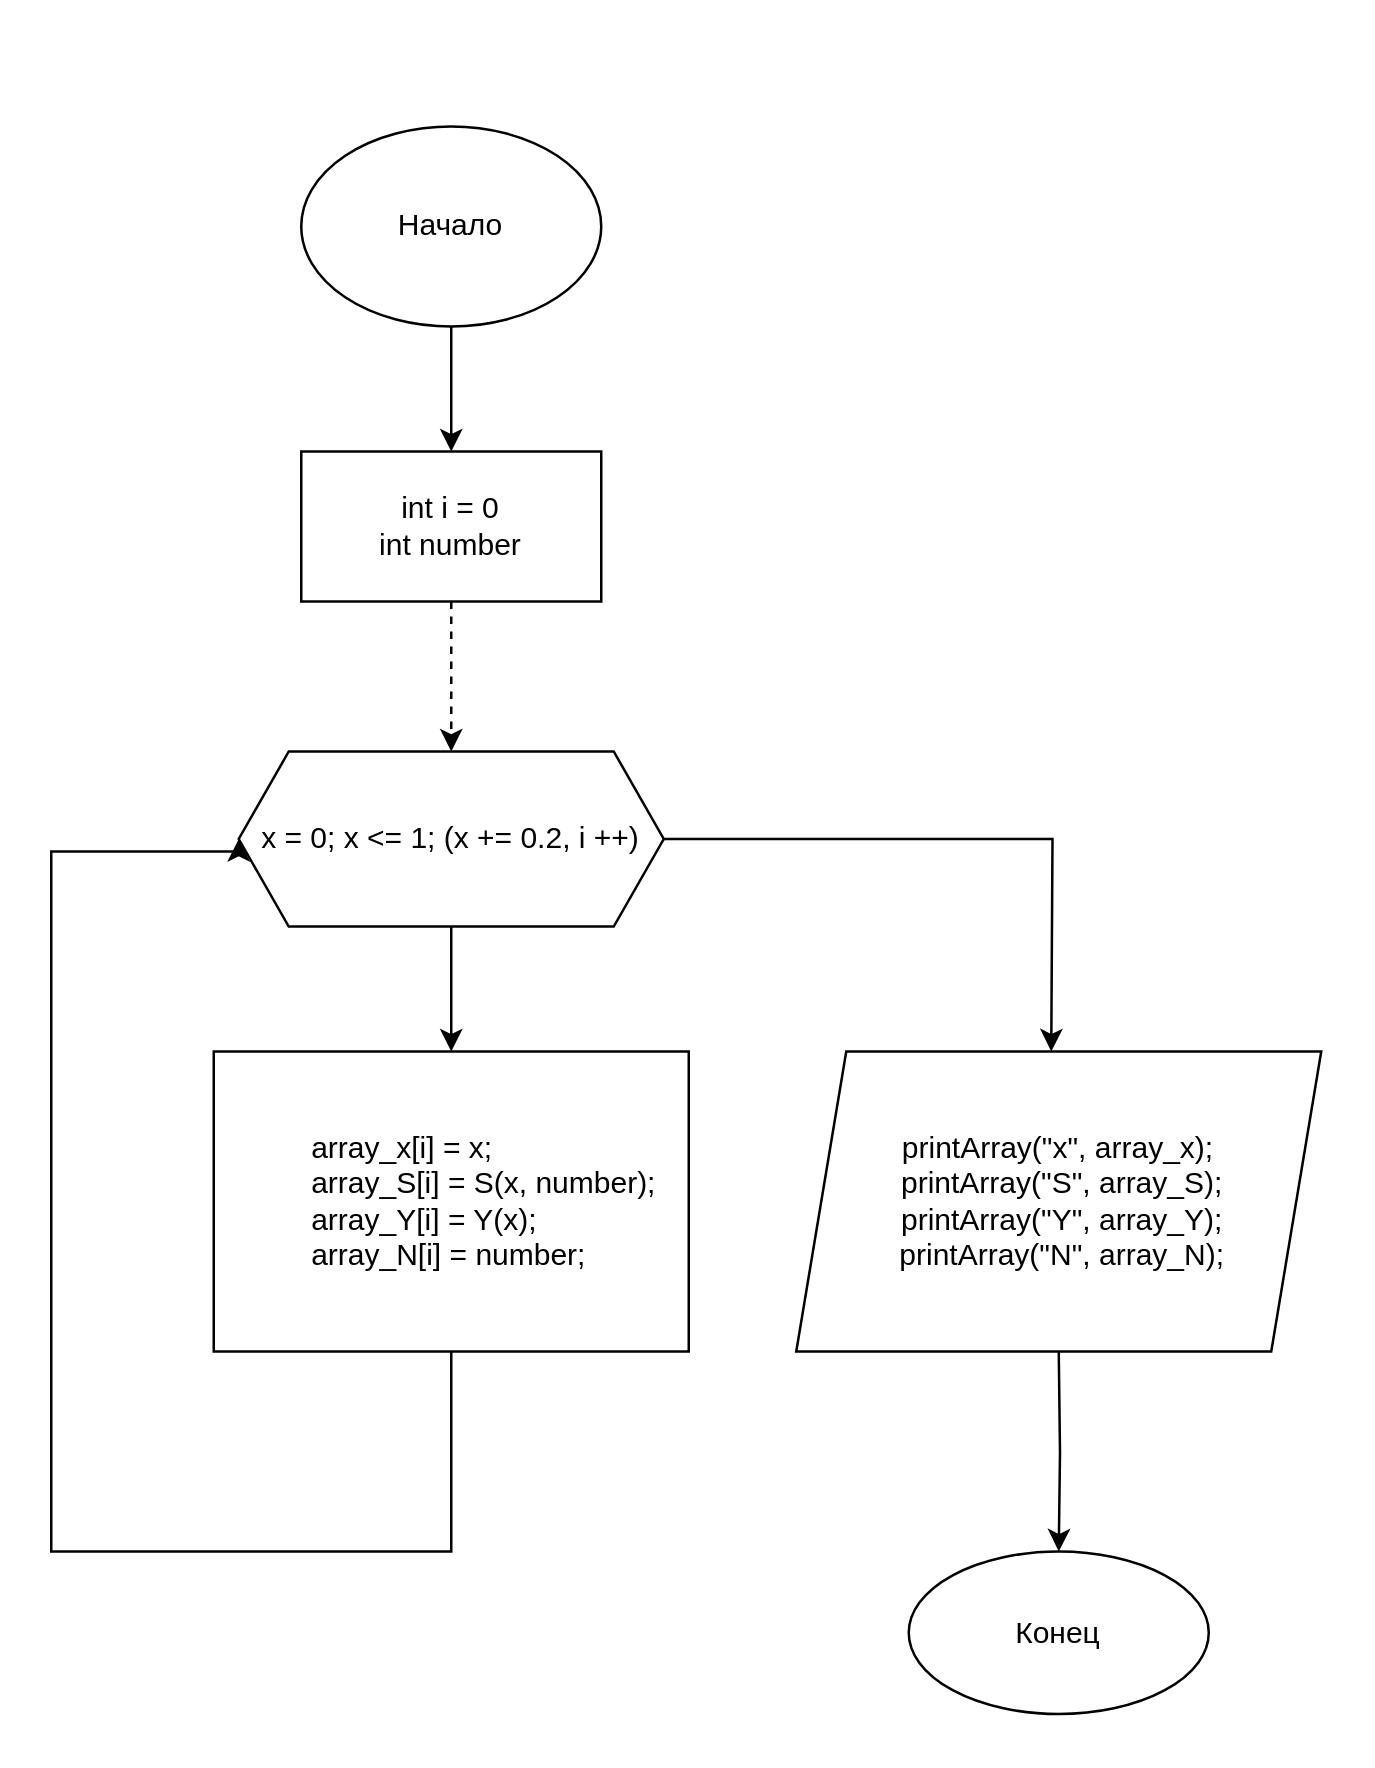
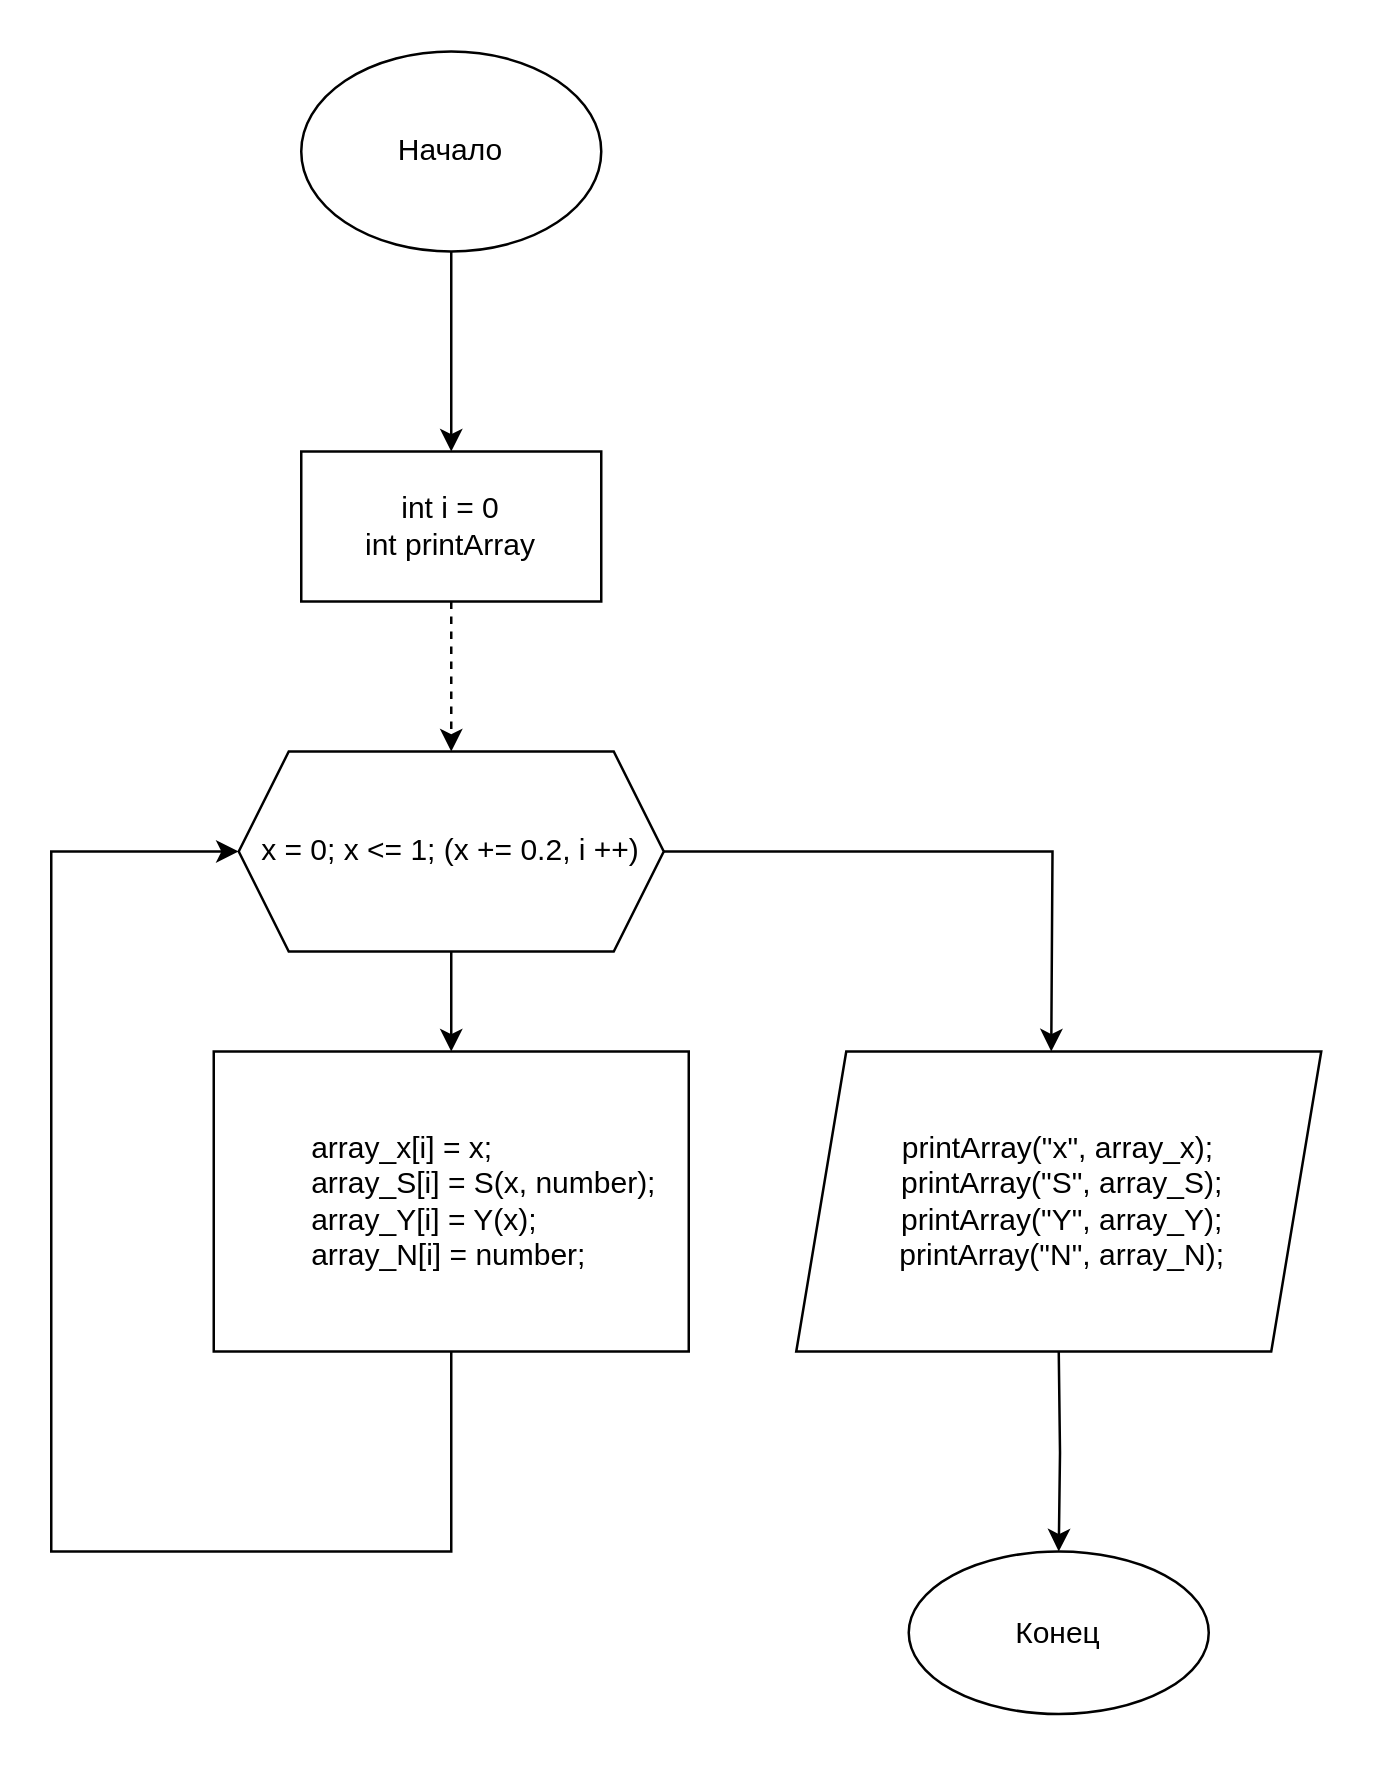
(451, 226) -> (451, 151)
(451, 526) -> (451, 526)
(451, 839) -> (451, 851)
